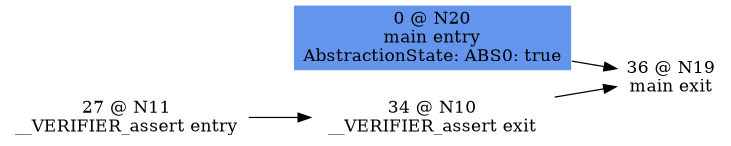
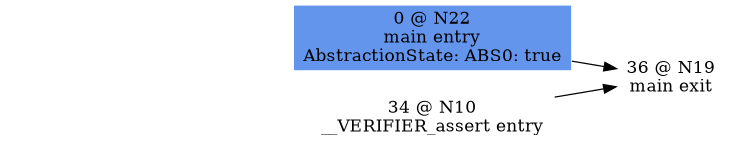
(433, 38) -> (433, 38)
(127, 117) -> none
(433, 117) -> (433, 117)
